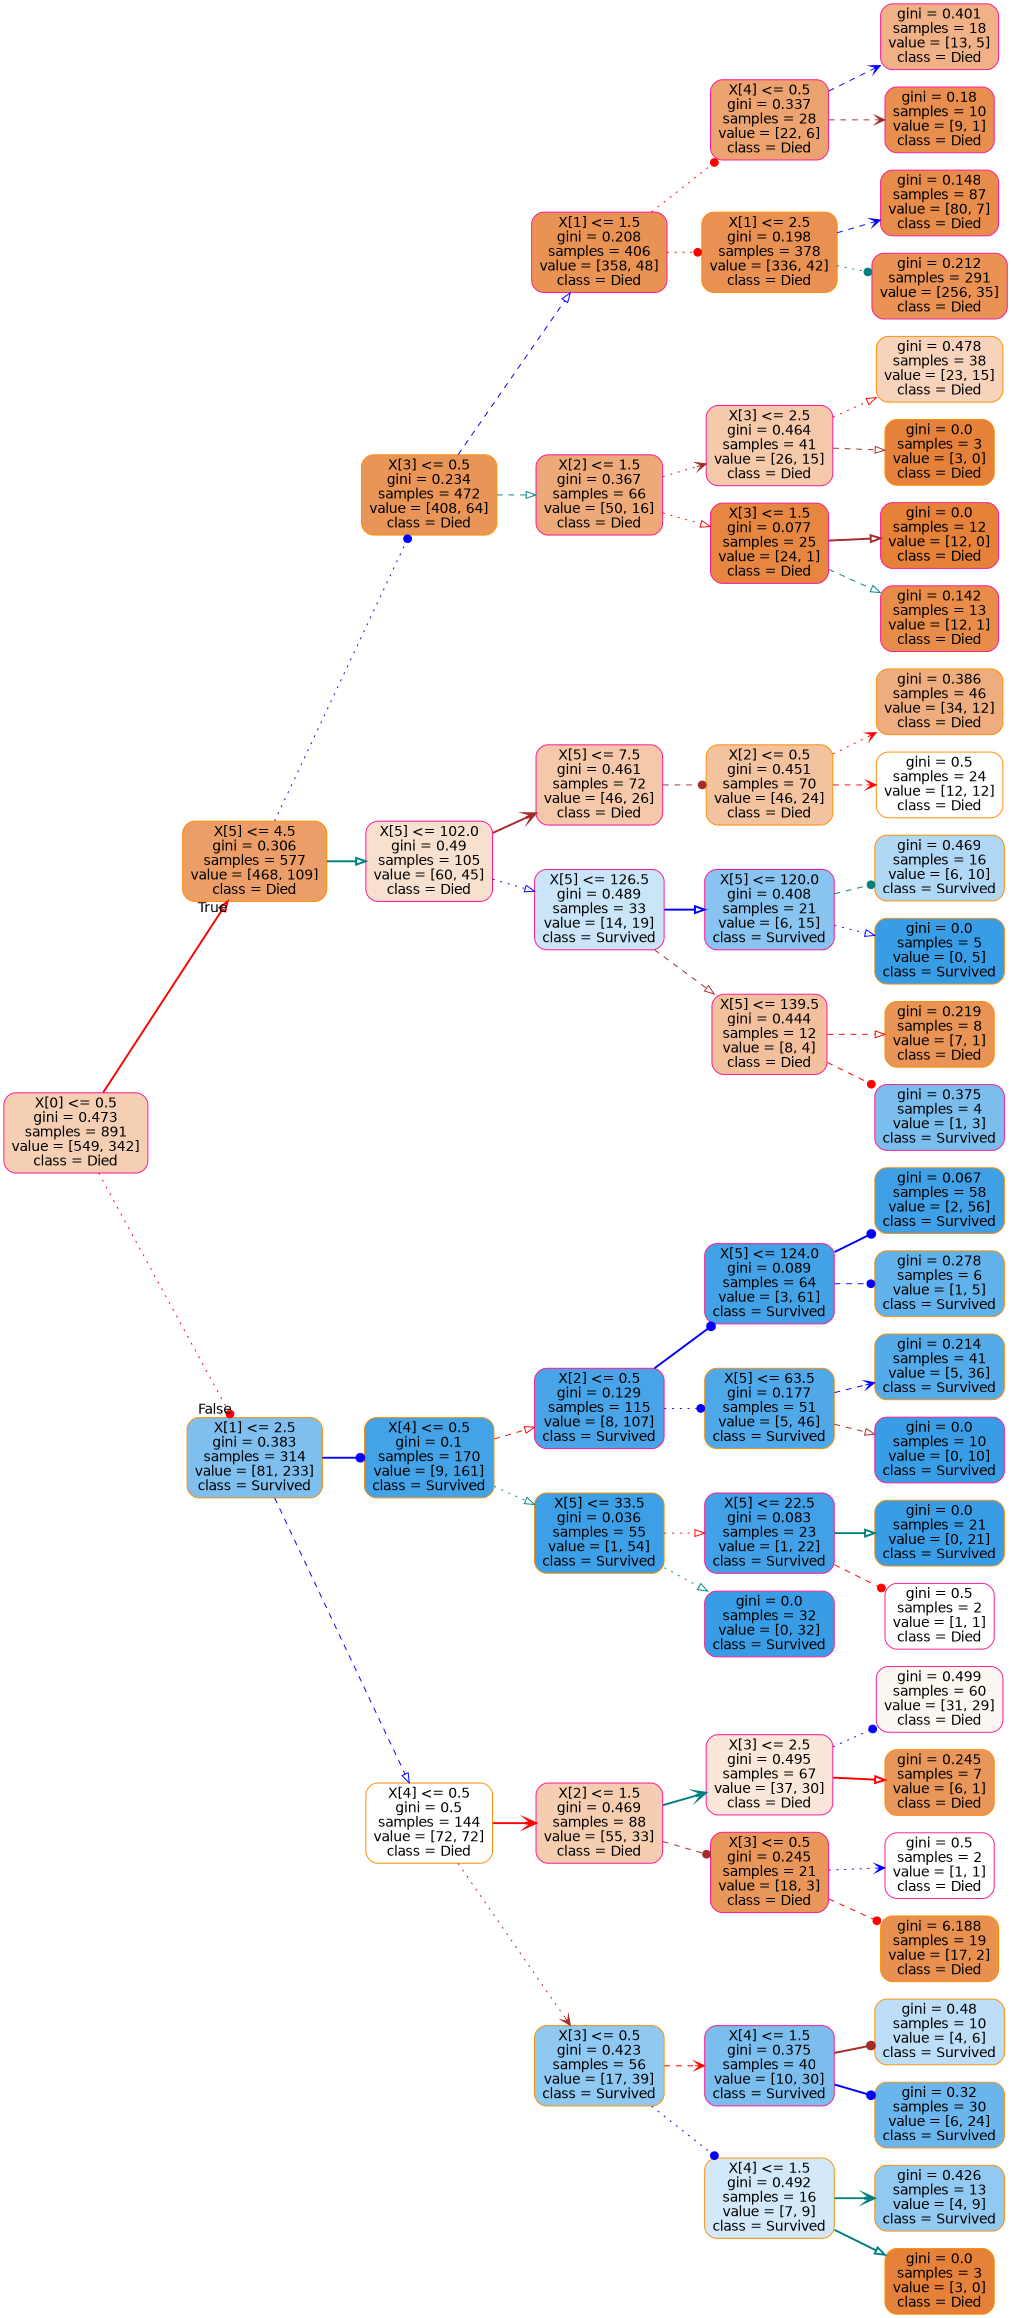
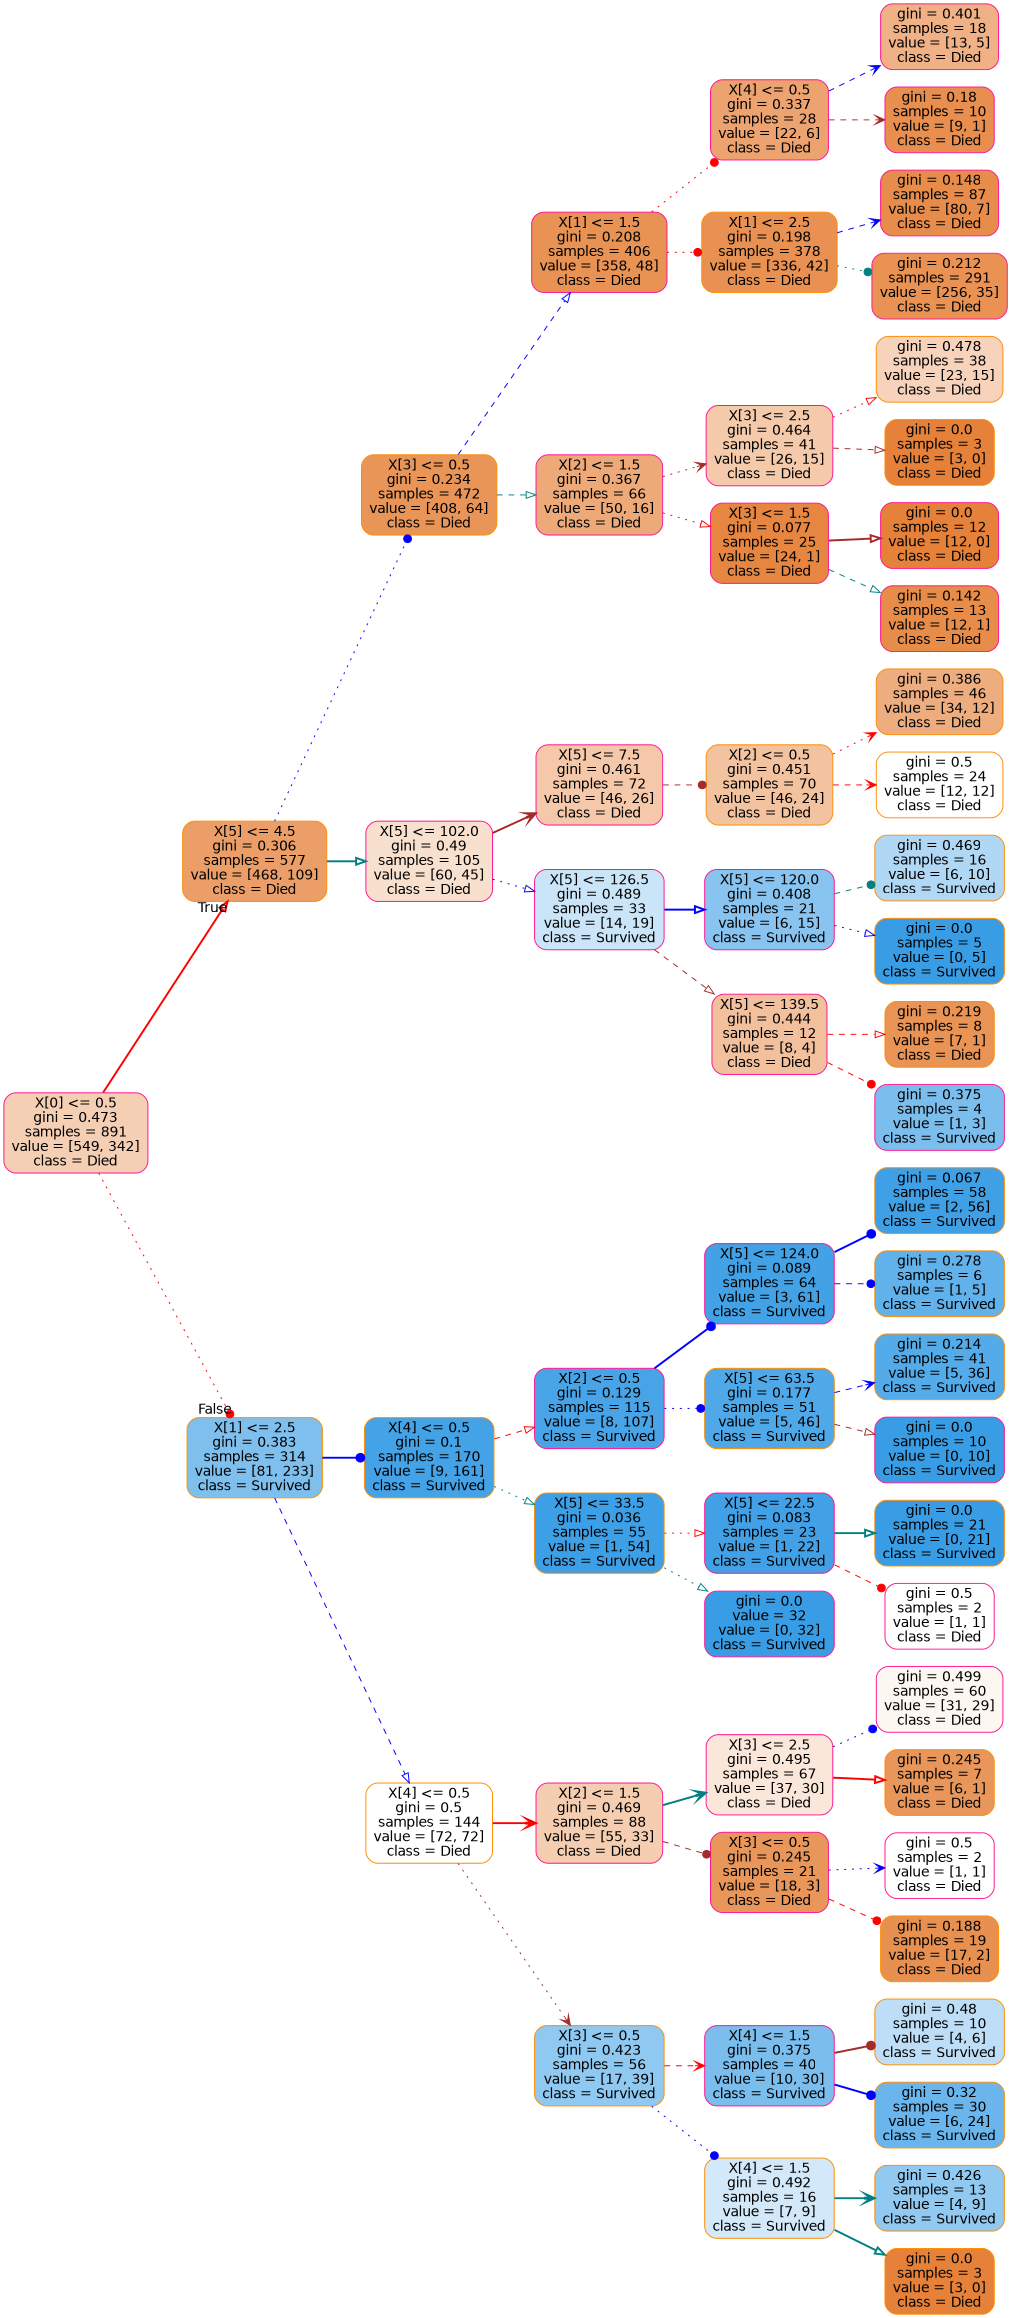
(769, 1624) -> (769, 1624)
(940, 1949) -> (940, 1949)
